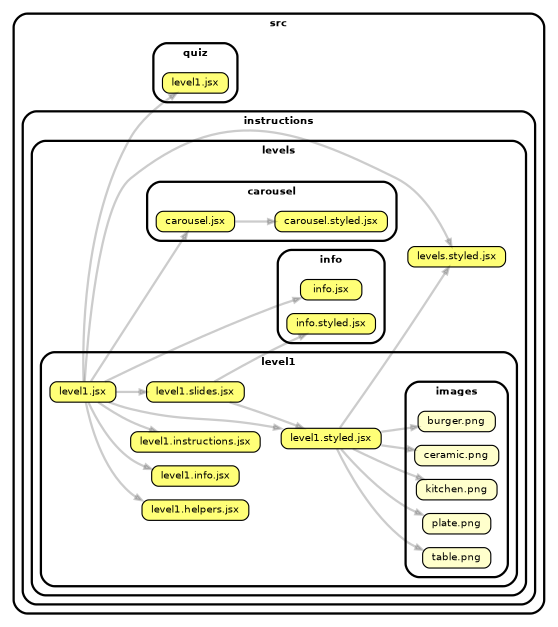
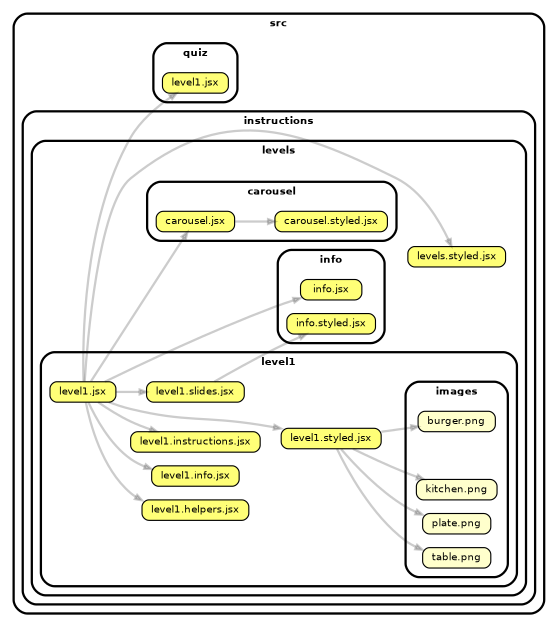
(399, 344) -> none
(263, 414) -> none
(457, 456) -> none
